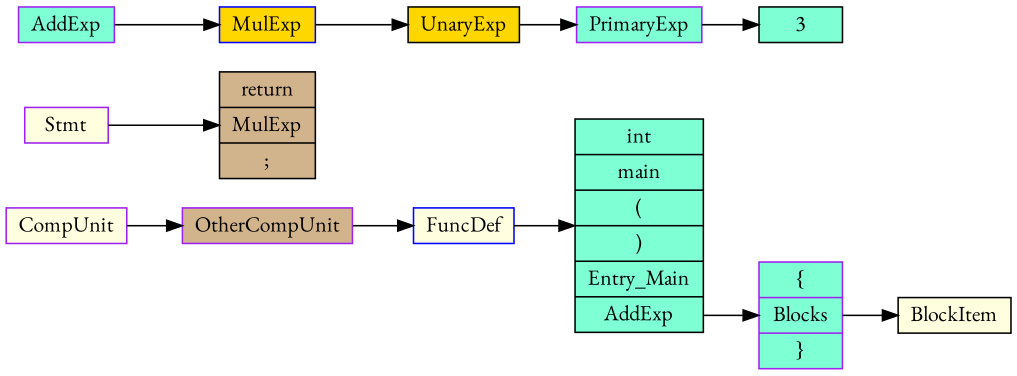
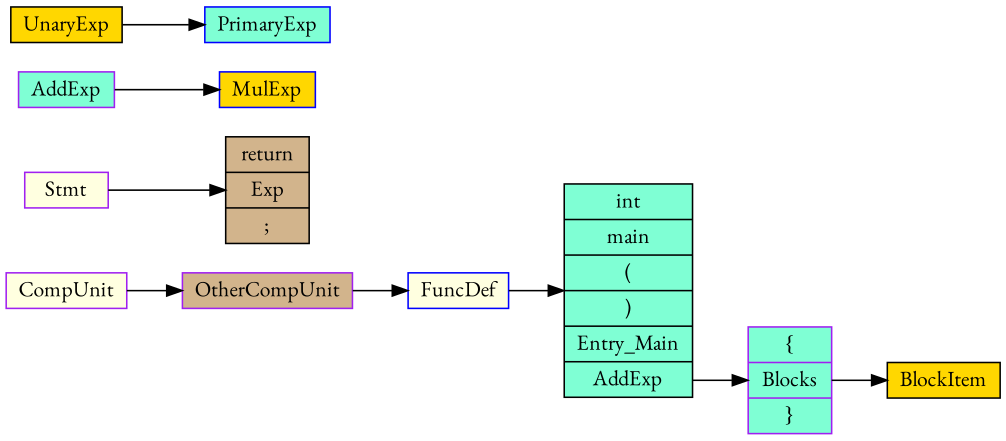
(354, 25) -> none
(639, 25) -> (267, 25)
(801, 25) -> none
(267, 124) -> (267, 189)
(955, 315) -> (944, 380)
